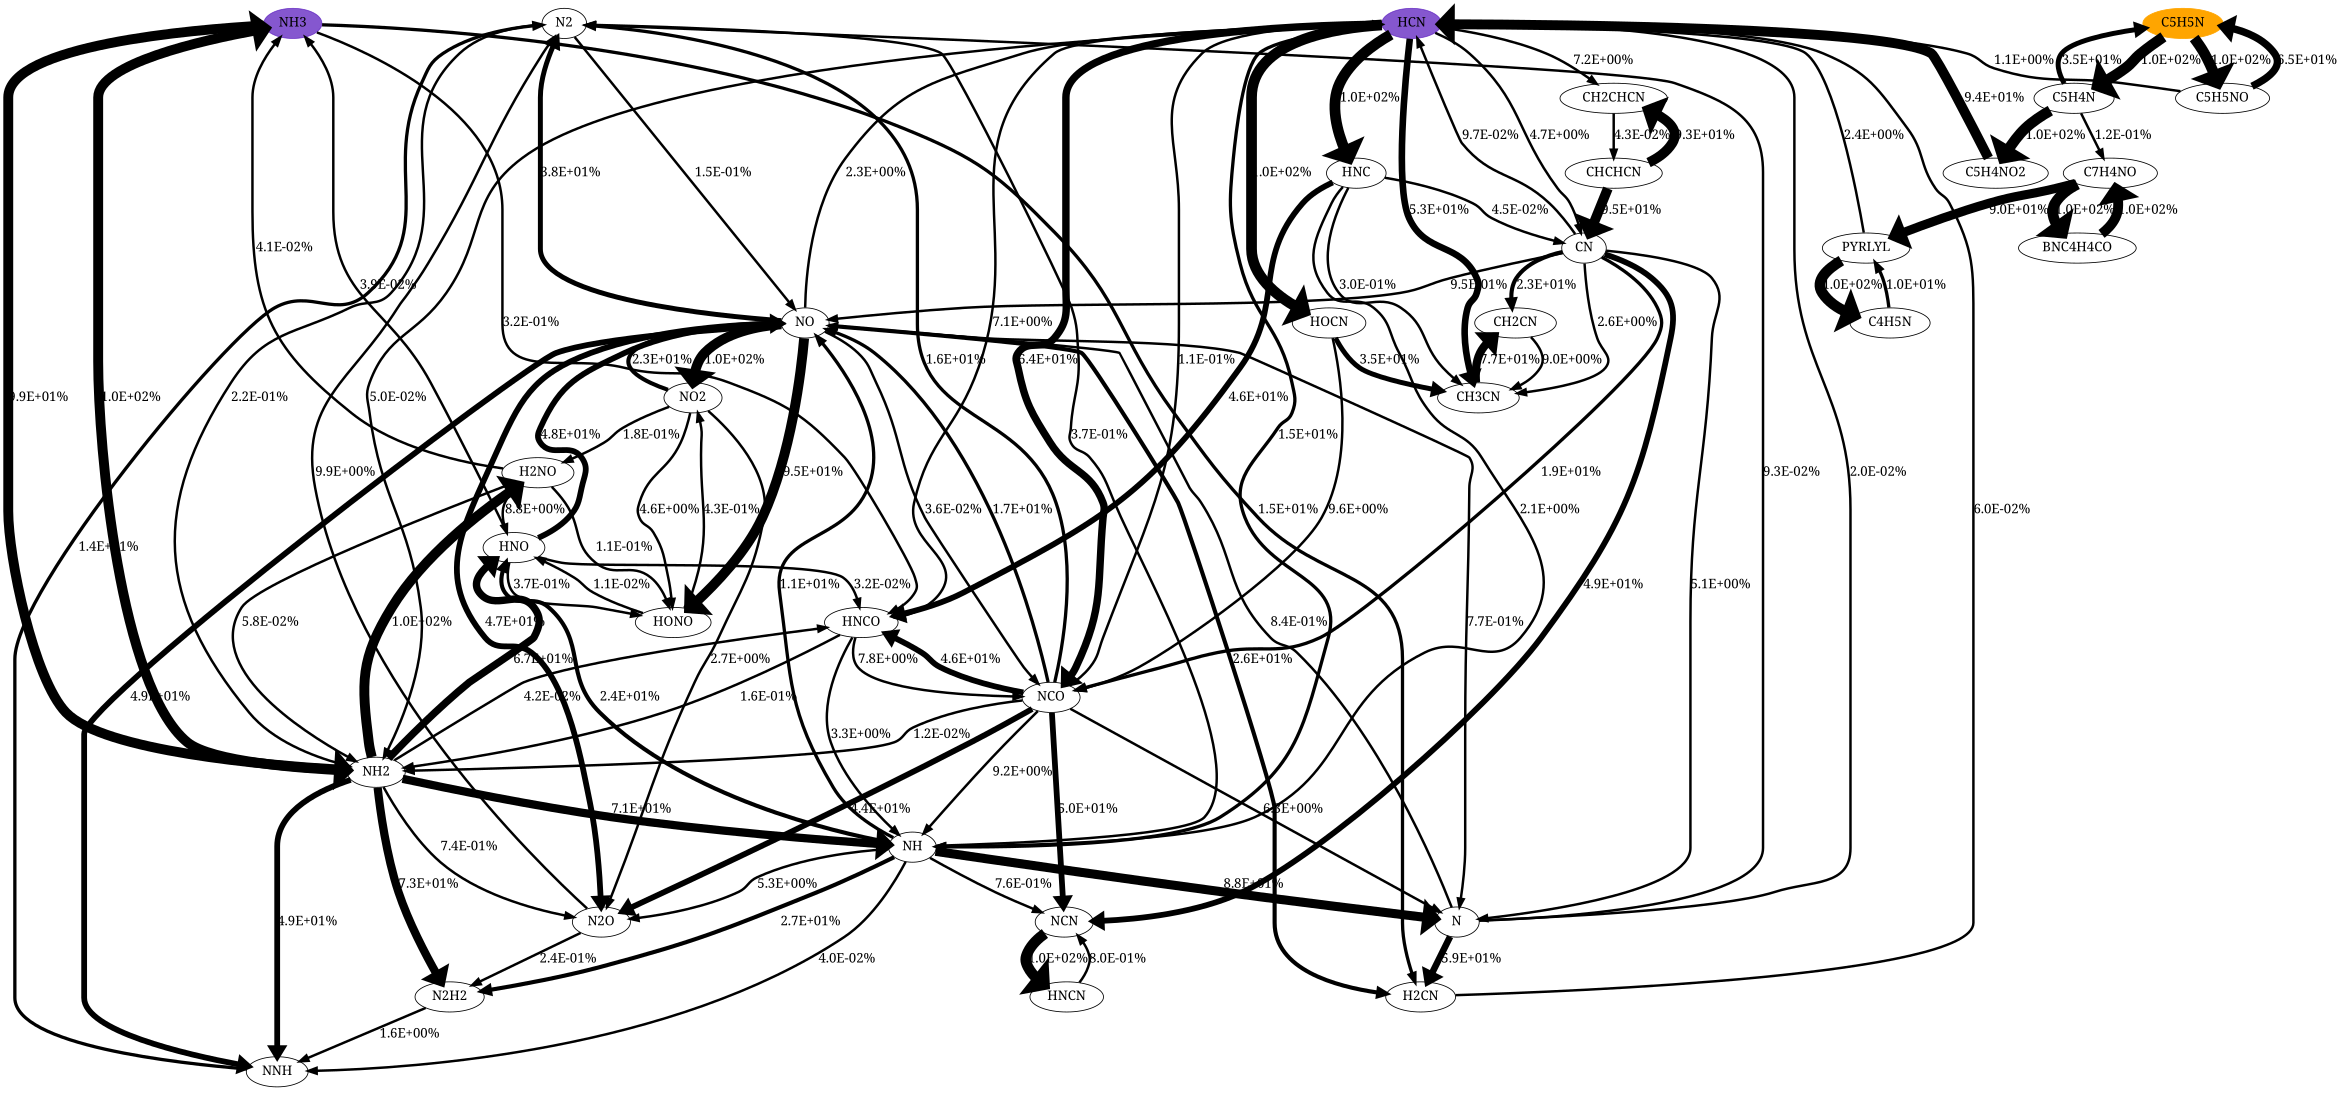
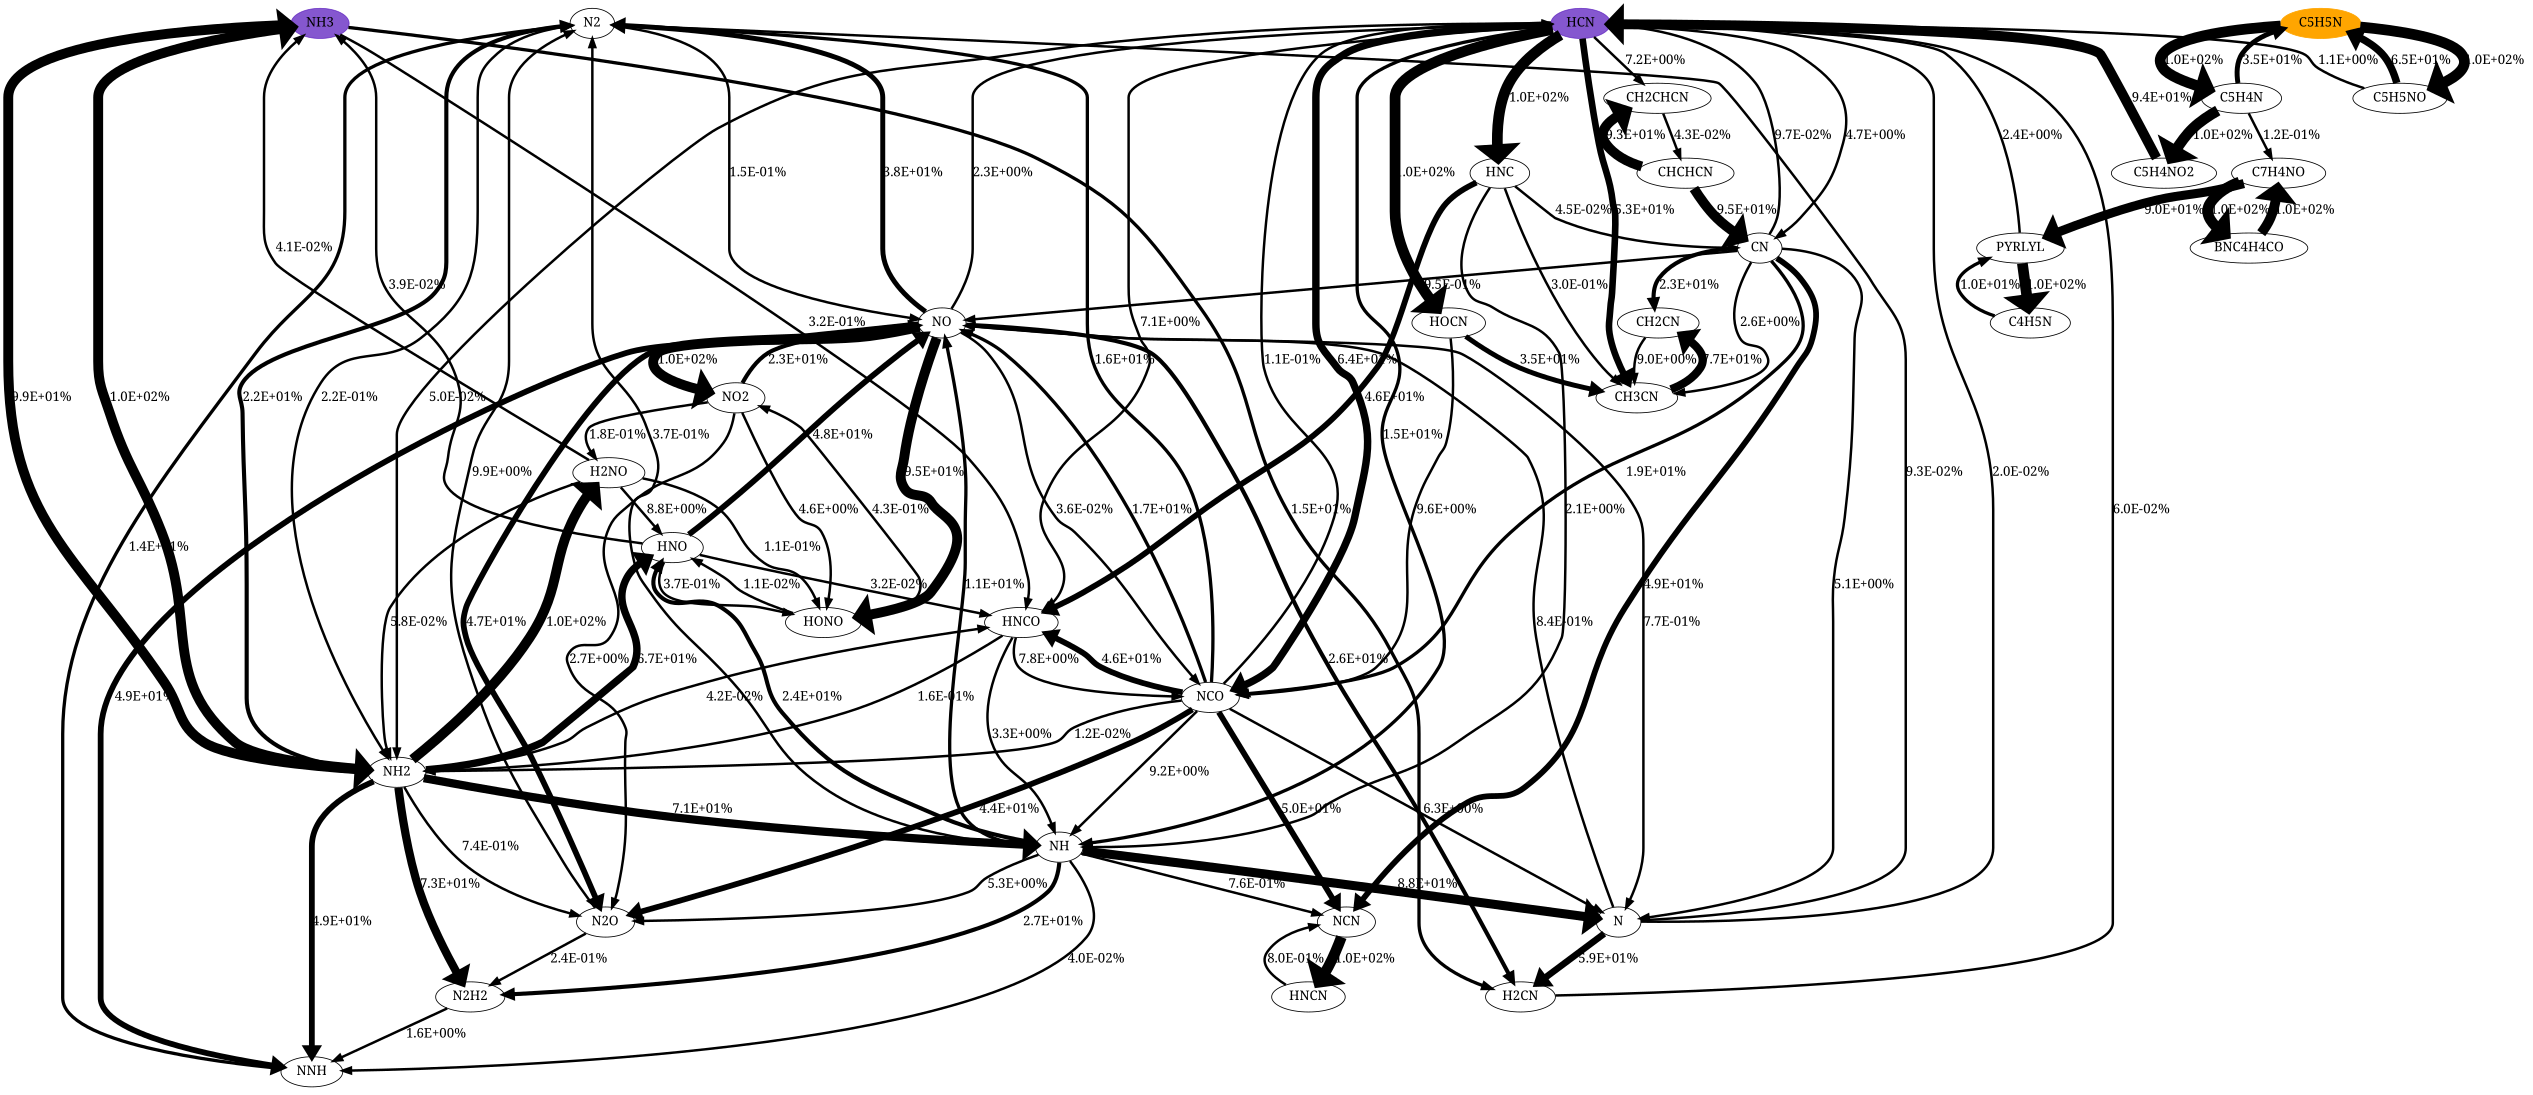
none -> (279, 357)
